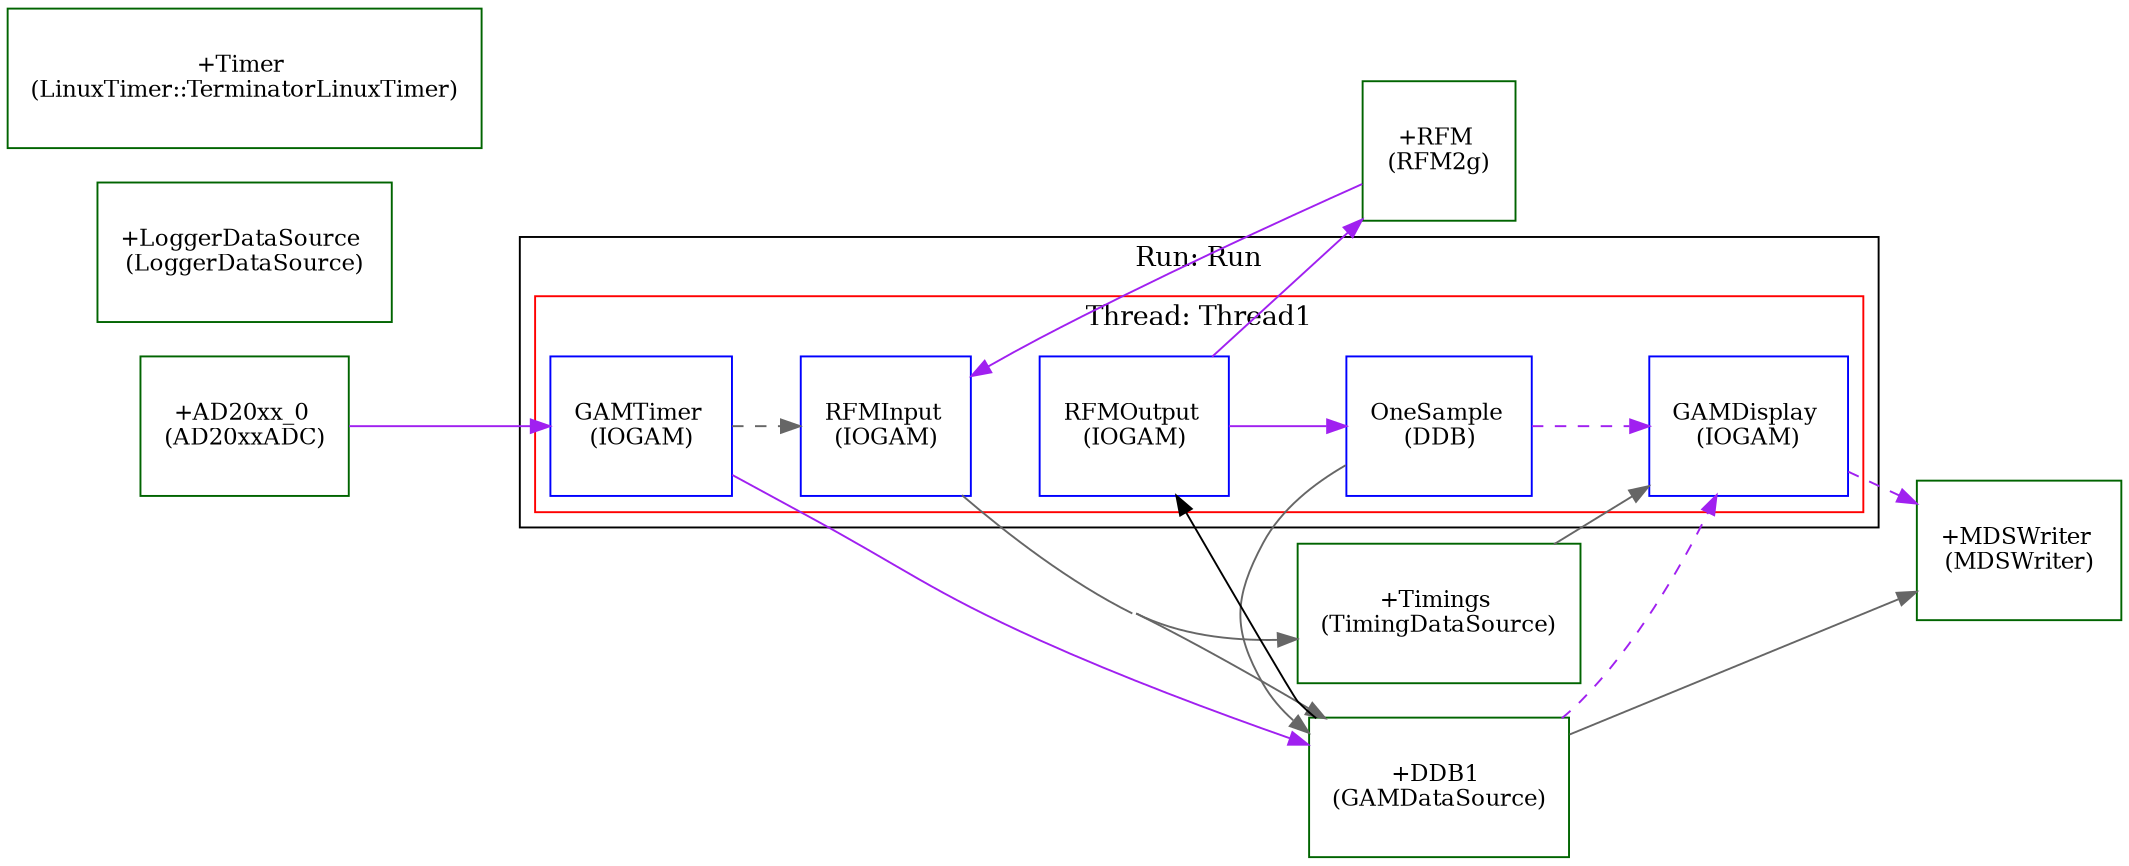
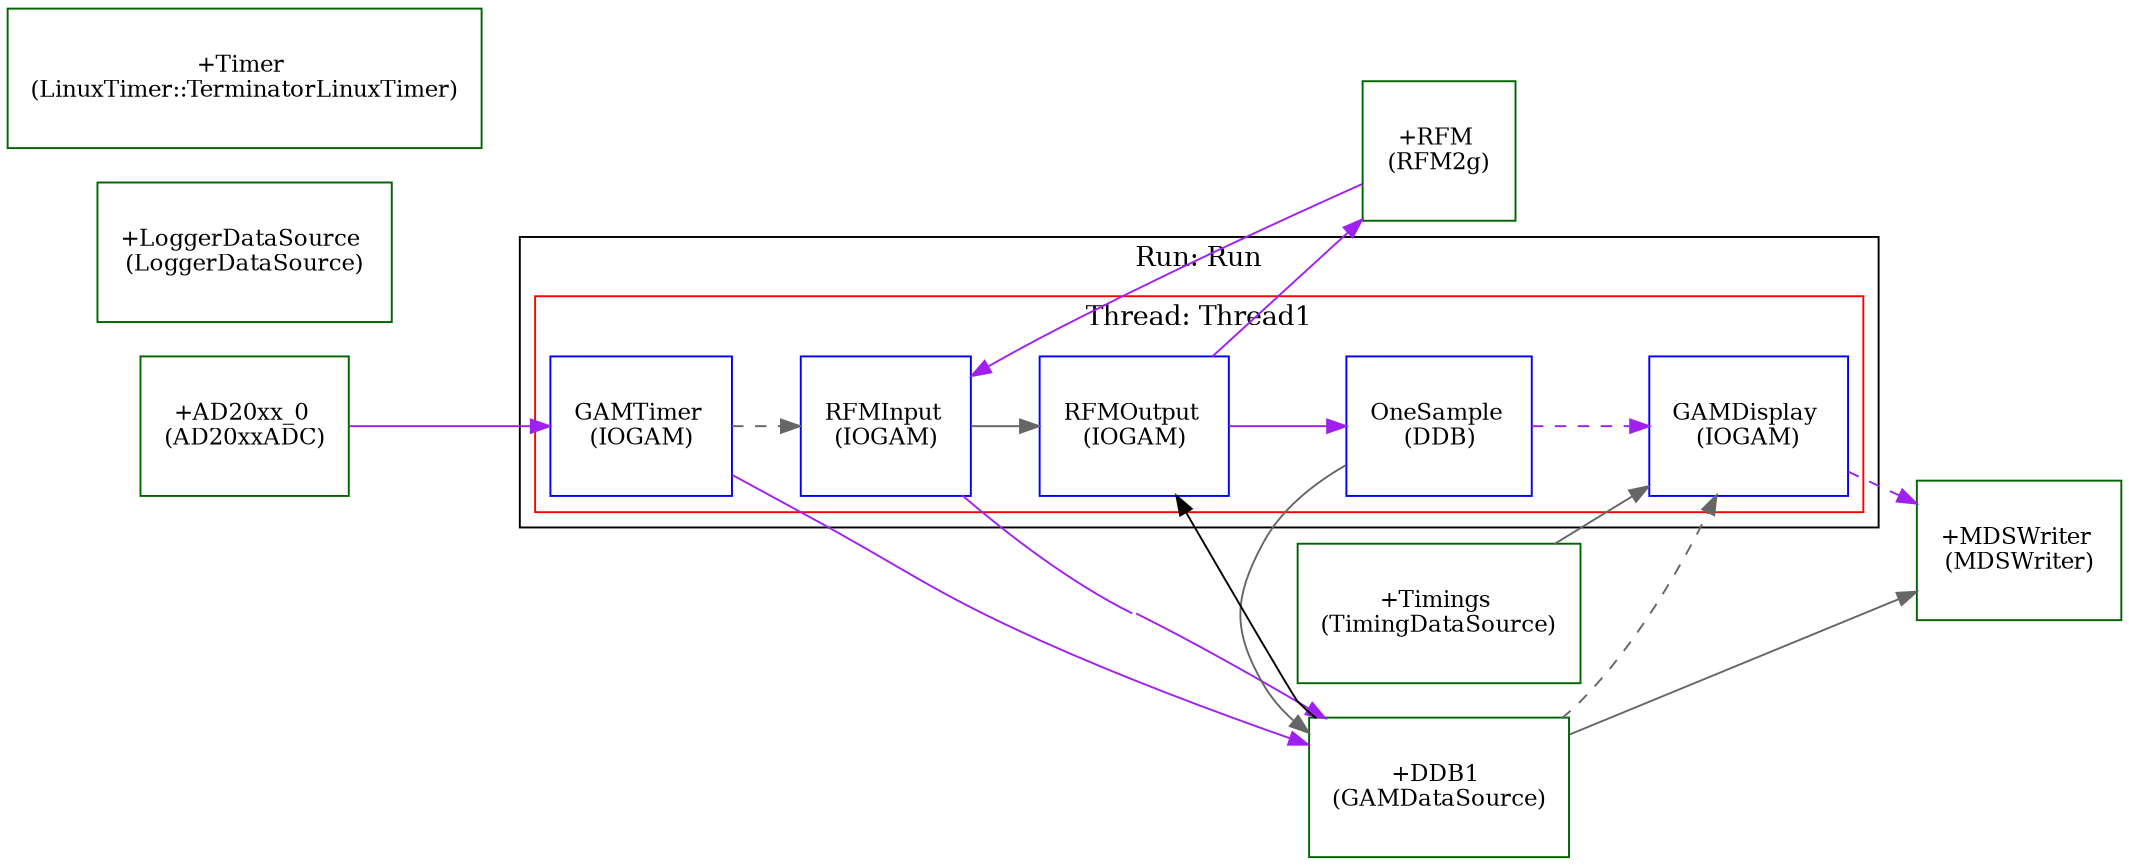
(1044, 559) -> (1044, 559)
(1644, 622) -> (1644, 622)
(1205, 635) -> (995, 426)
